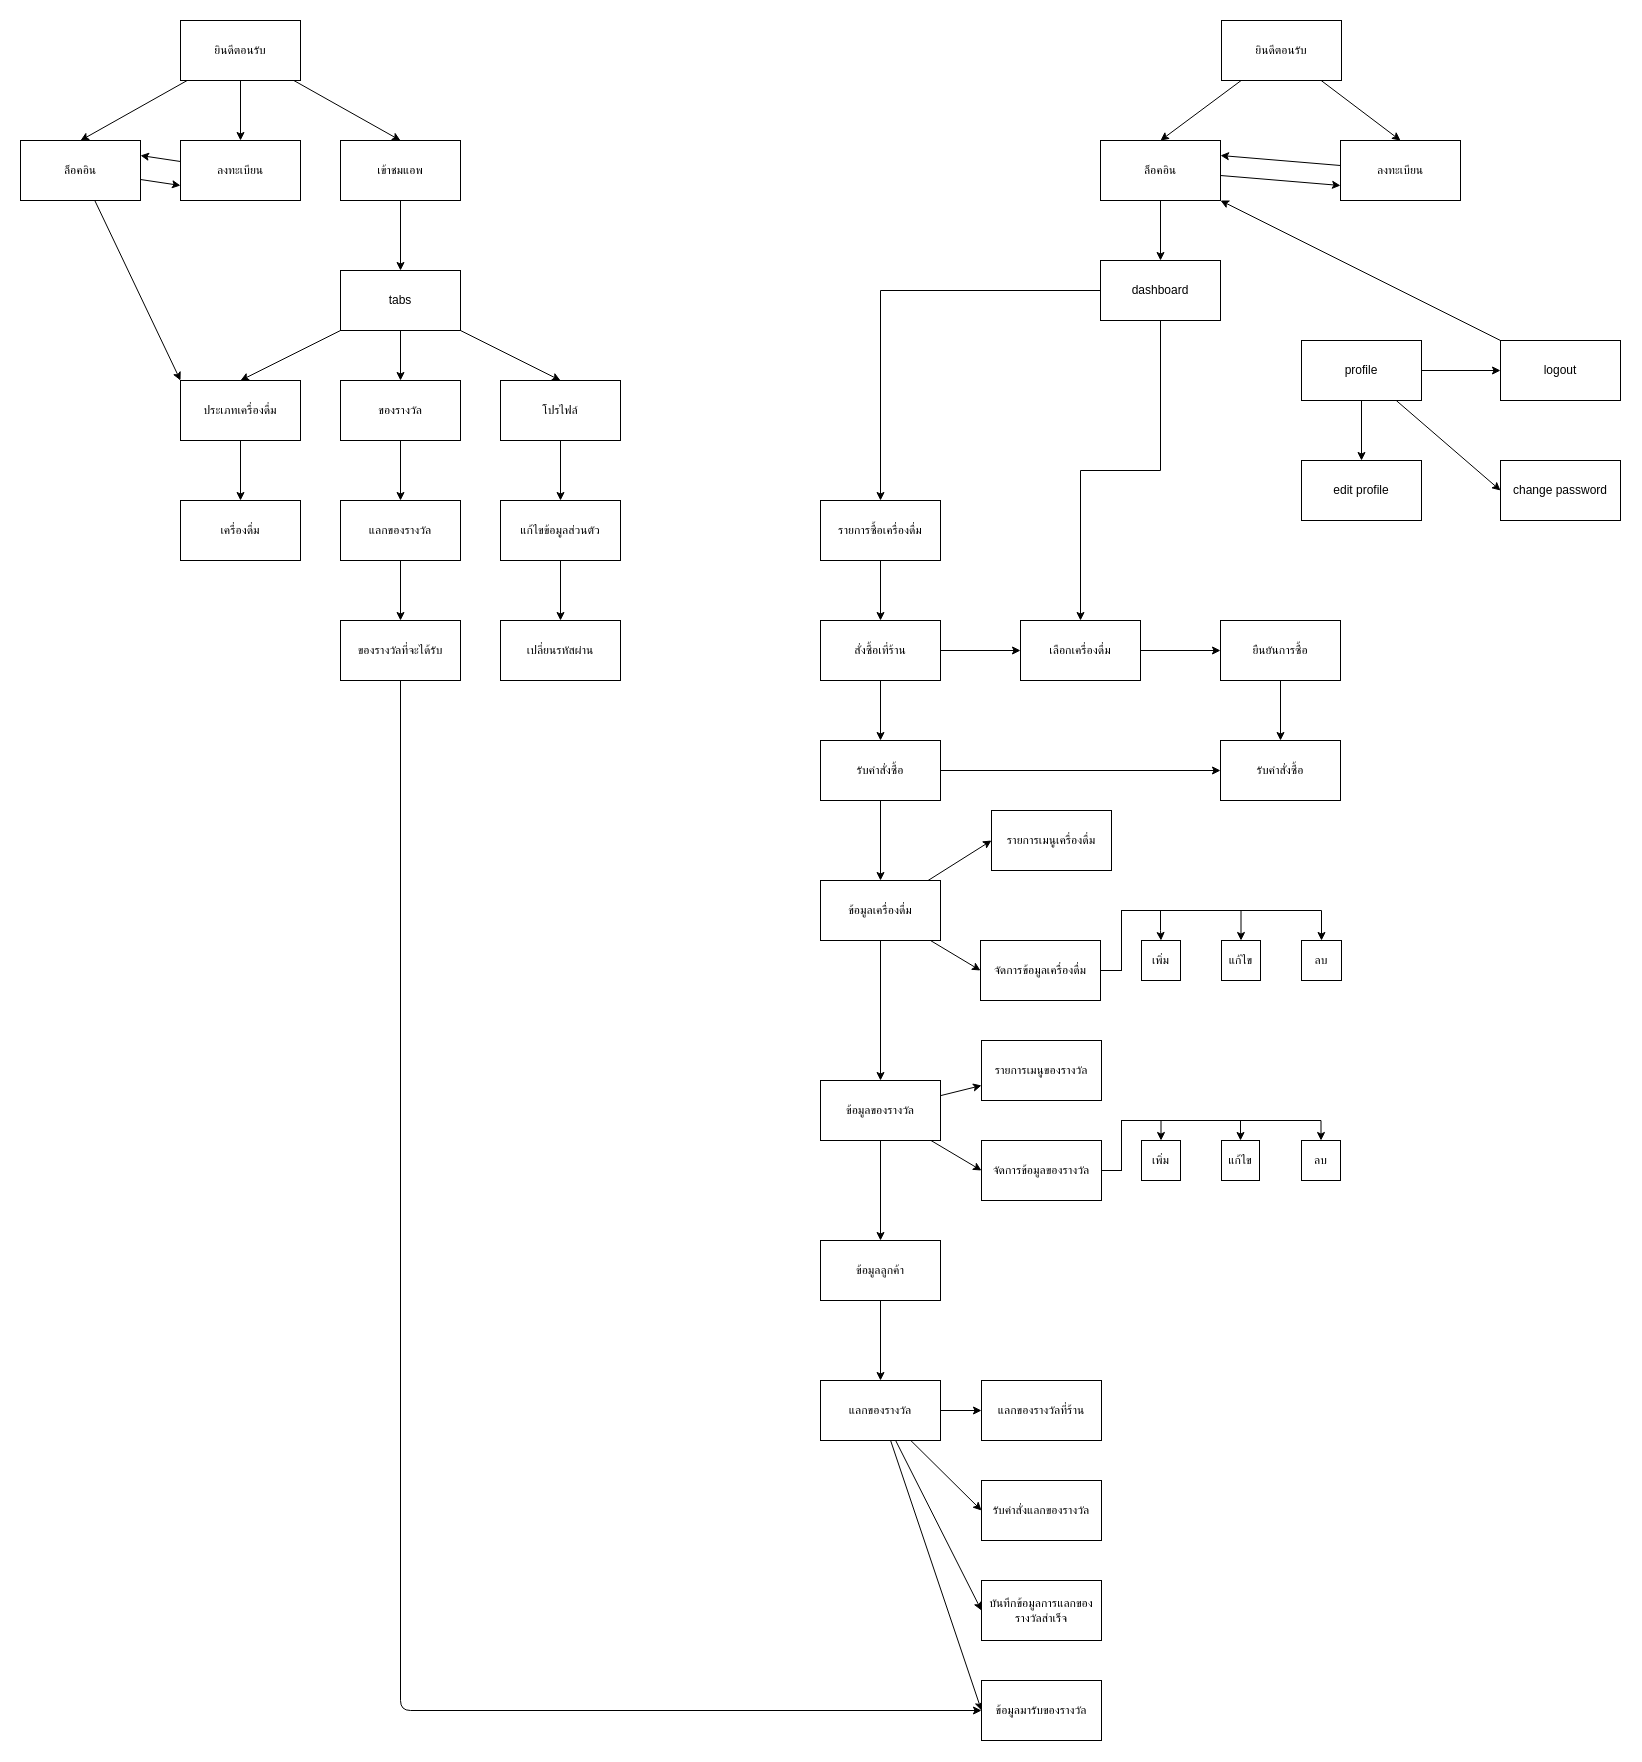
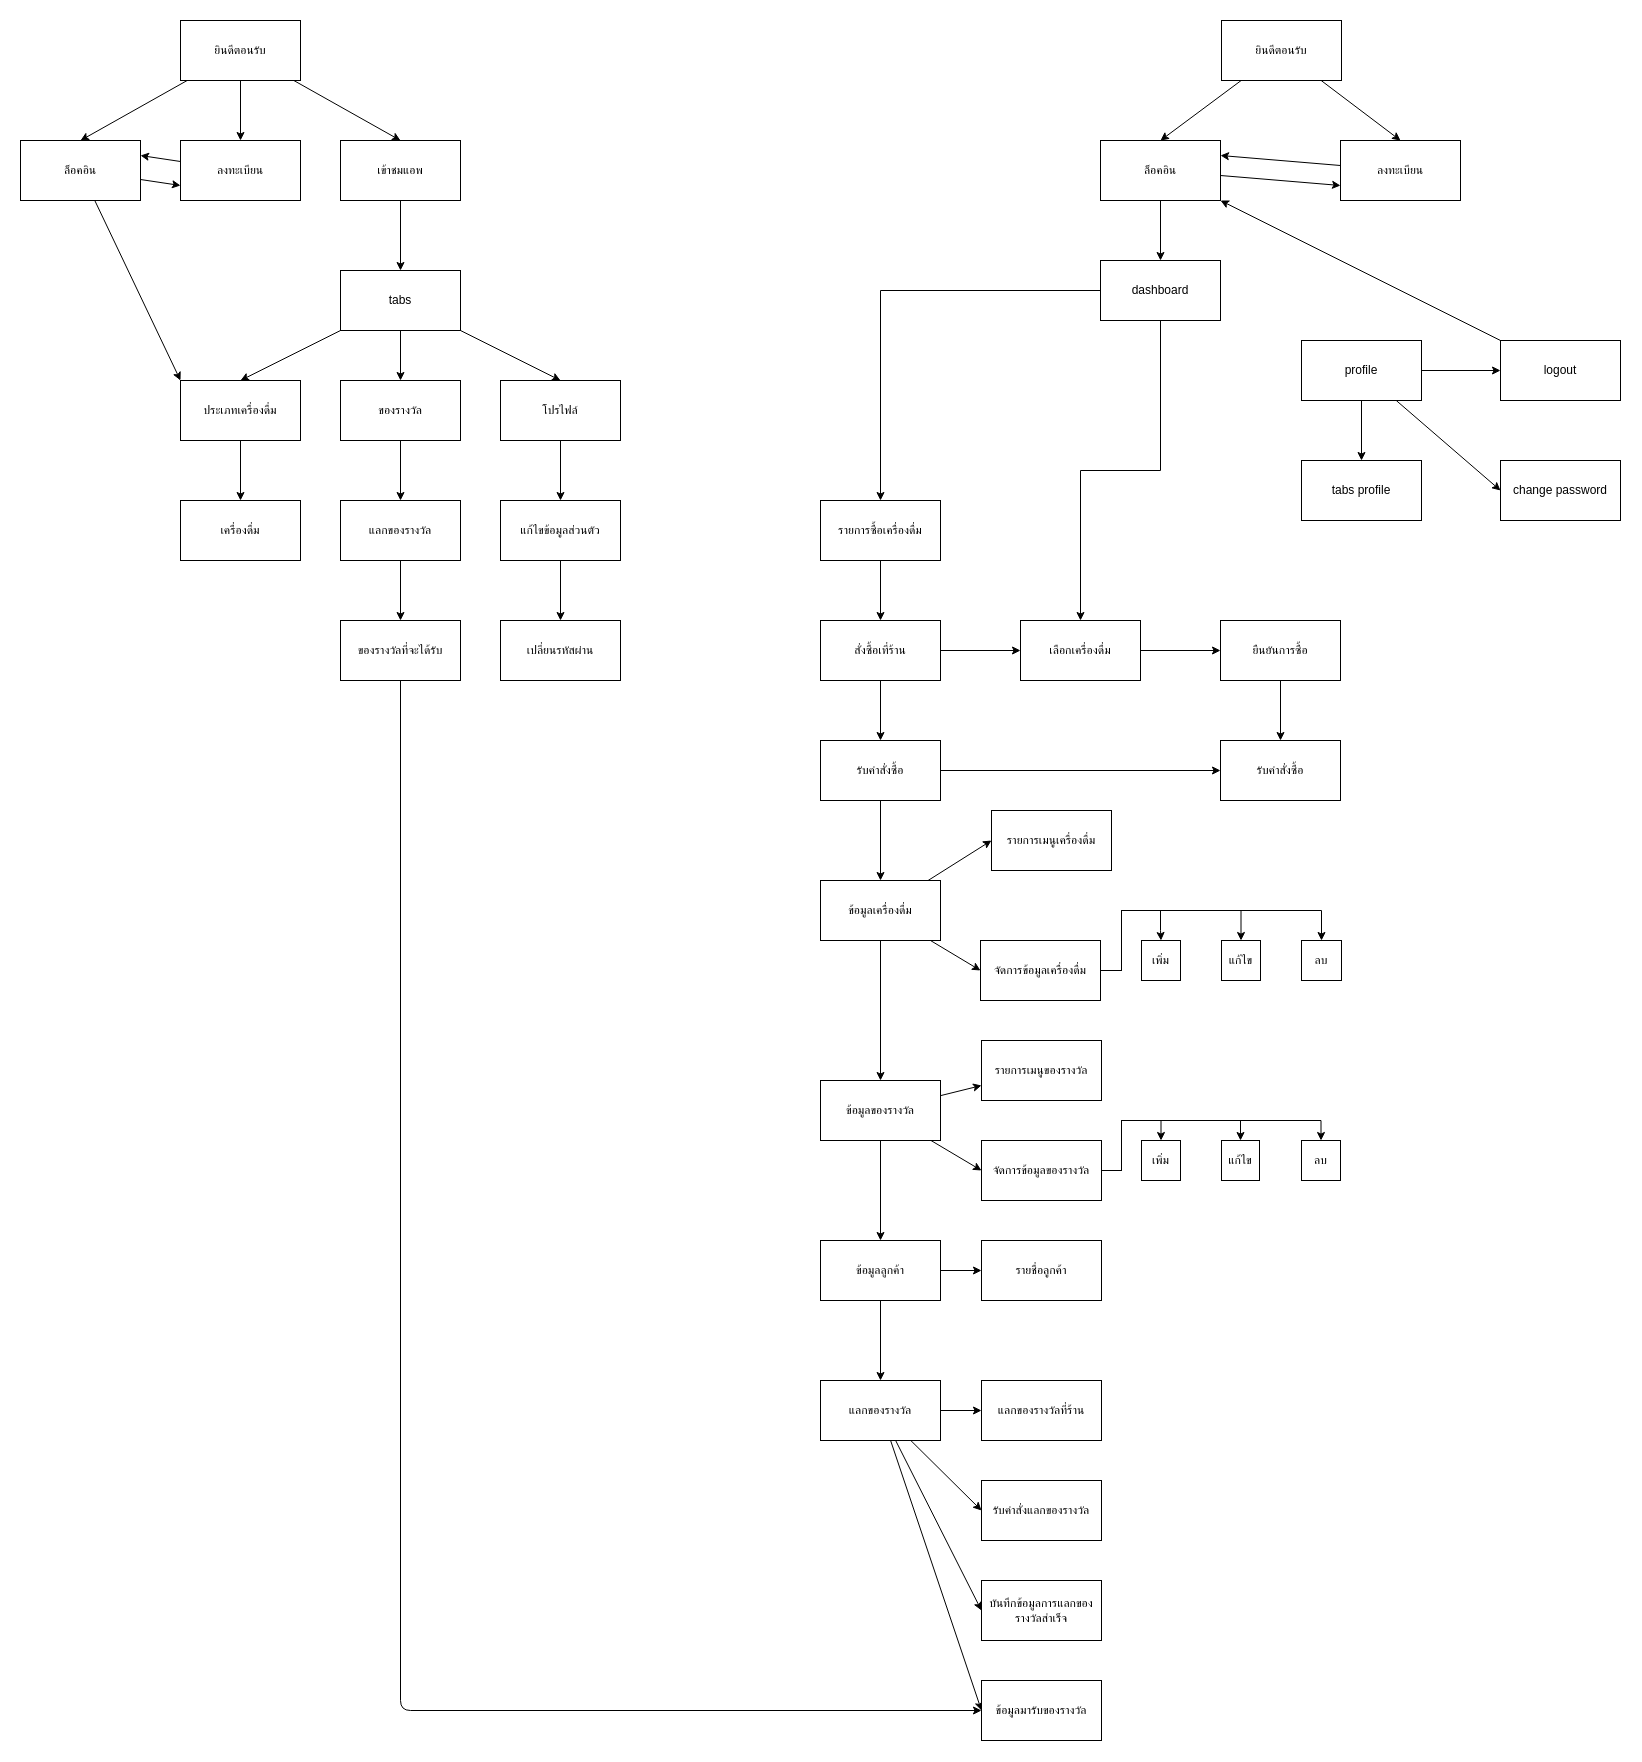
(1362, 491) -> (1362, 491)
none -> (958, 1271)
none -> (1042, 1271)
